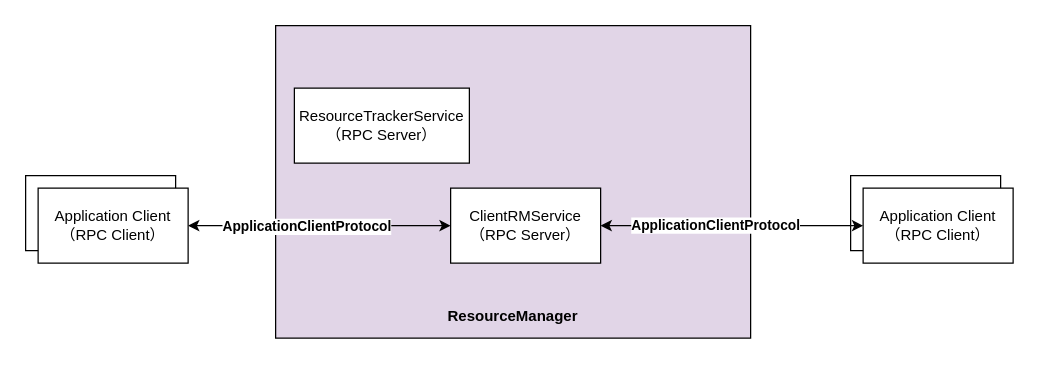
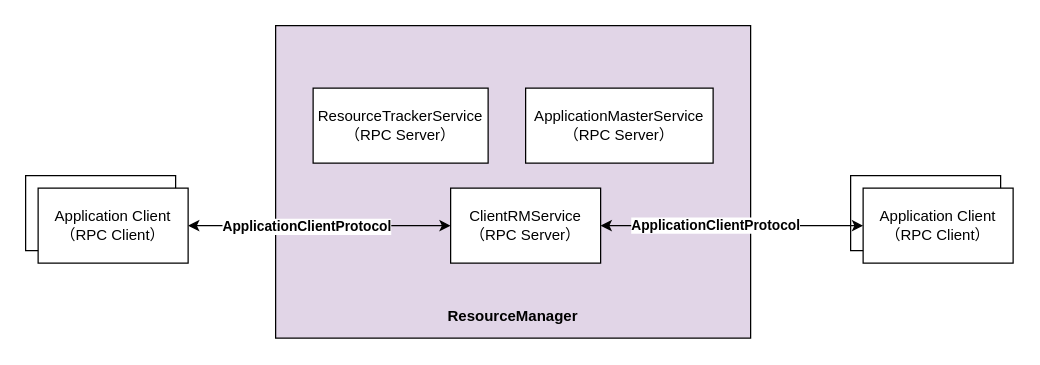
(382, 126) -> (401, 126)
none -> (619, 126)
